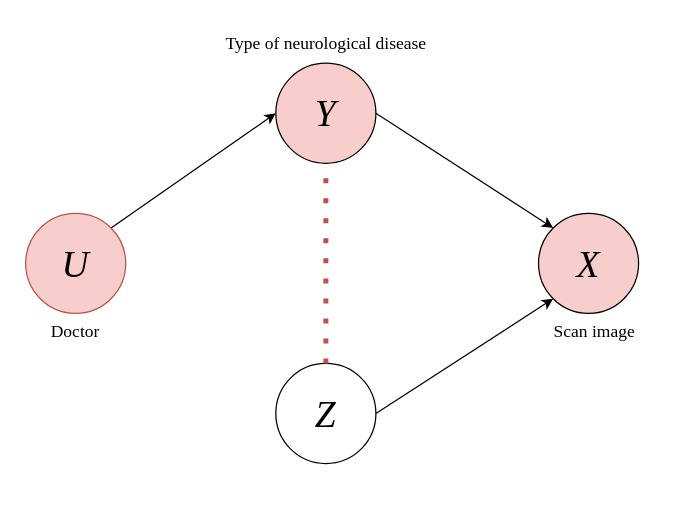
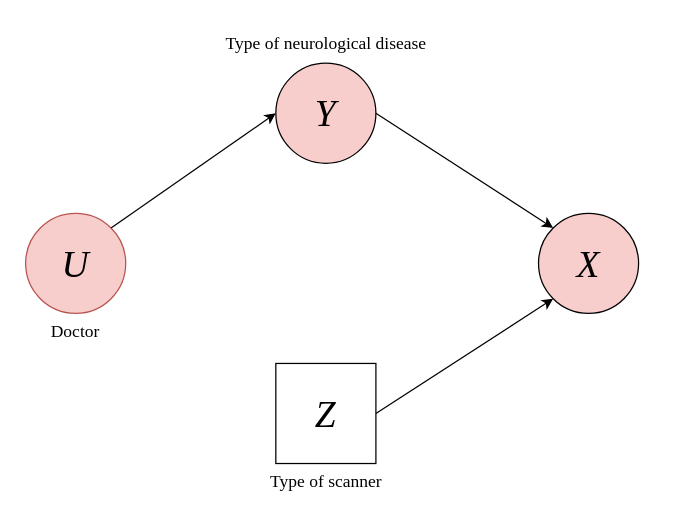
(594, 332) -> none
(326, 341) -> none
(326, 413) -> (326, 413)
none -> (326, 482)
